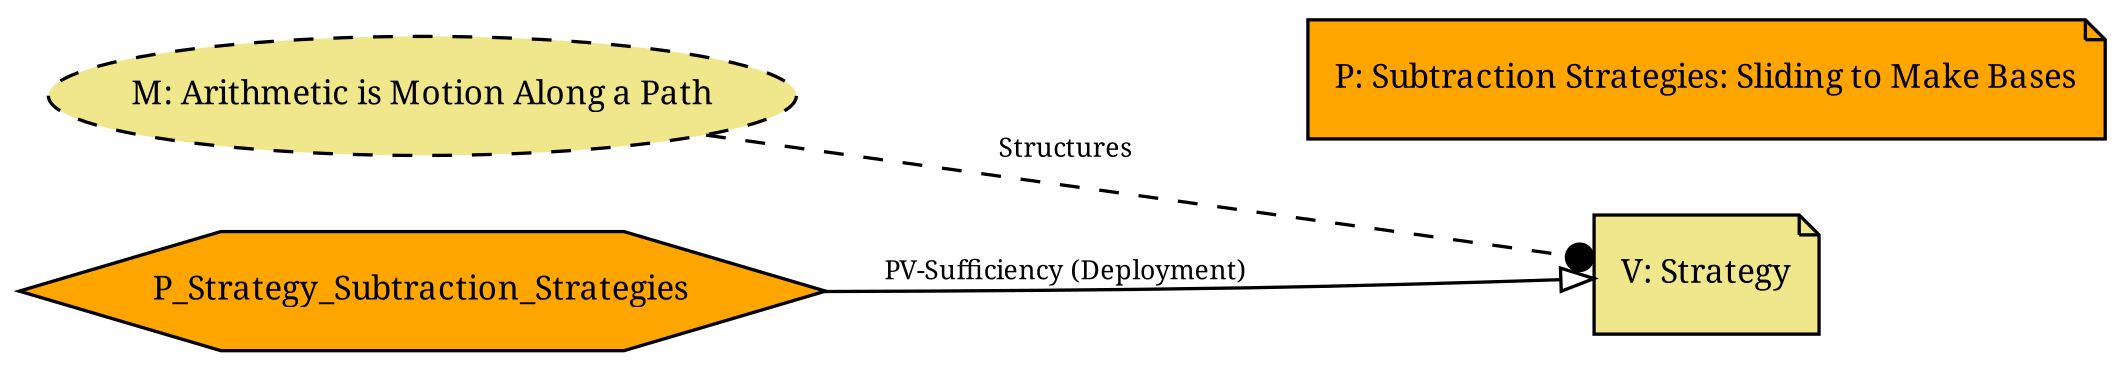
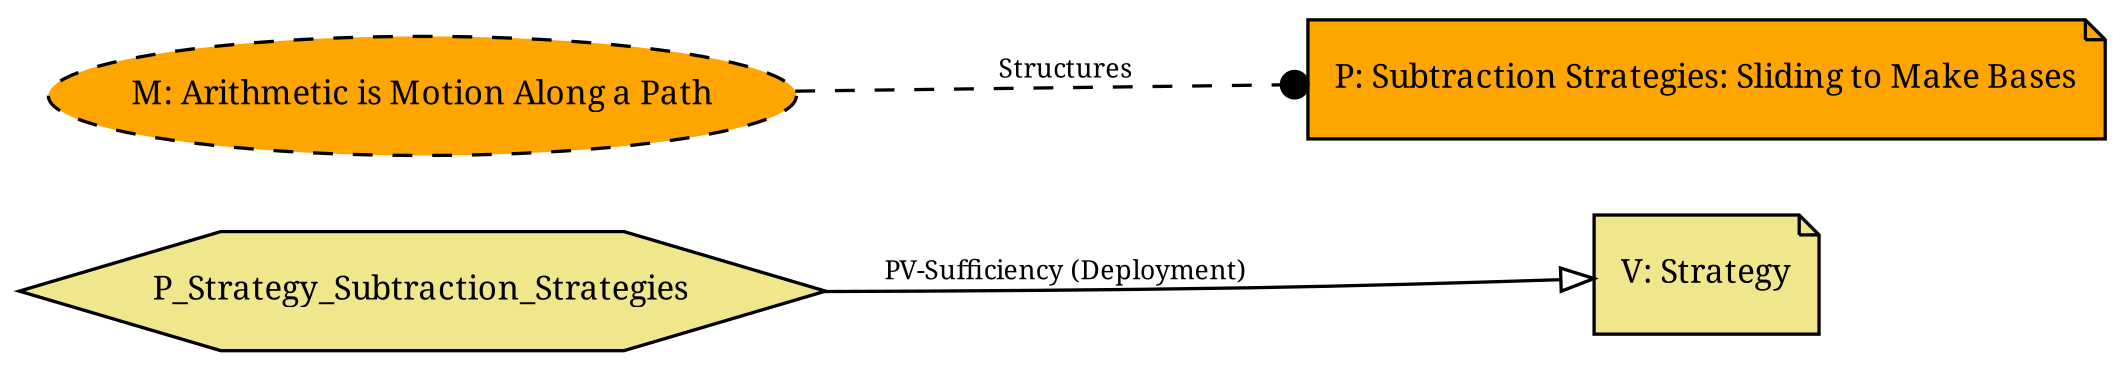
(422, 96) -> (422, 96)
(1136, 195) -> (1038, 88)
(422, 291) -> (422, 291)
